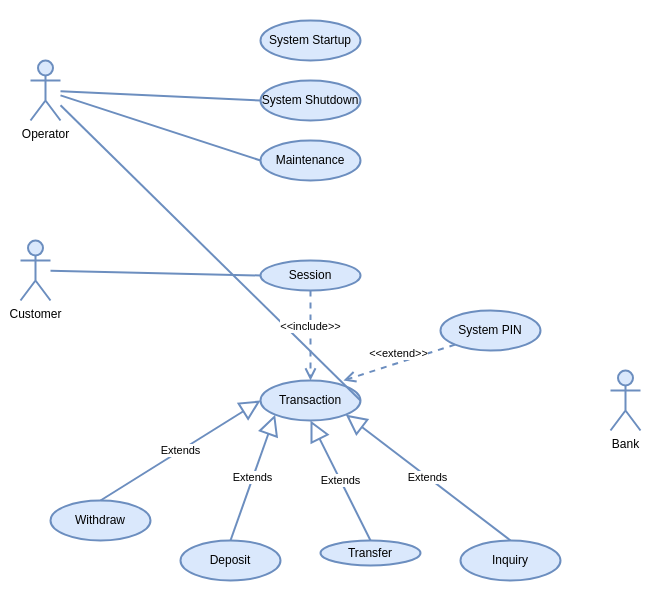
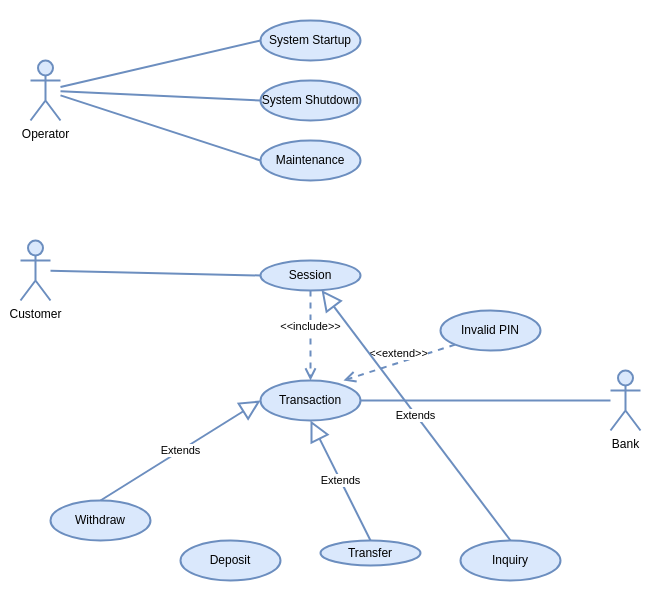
none -> (161, 64)
(171, 214) -> (486, 401)
(491, 331) -> (491, 331)
(435, 483) -> (421, 422)
(249, 488) -> none
